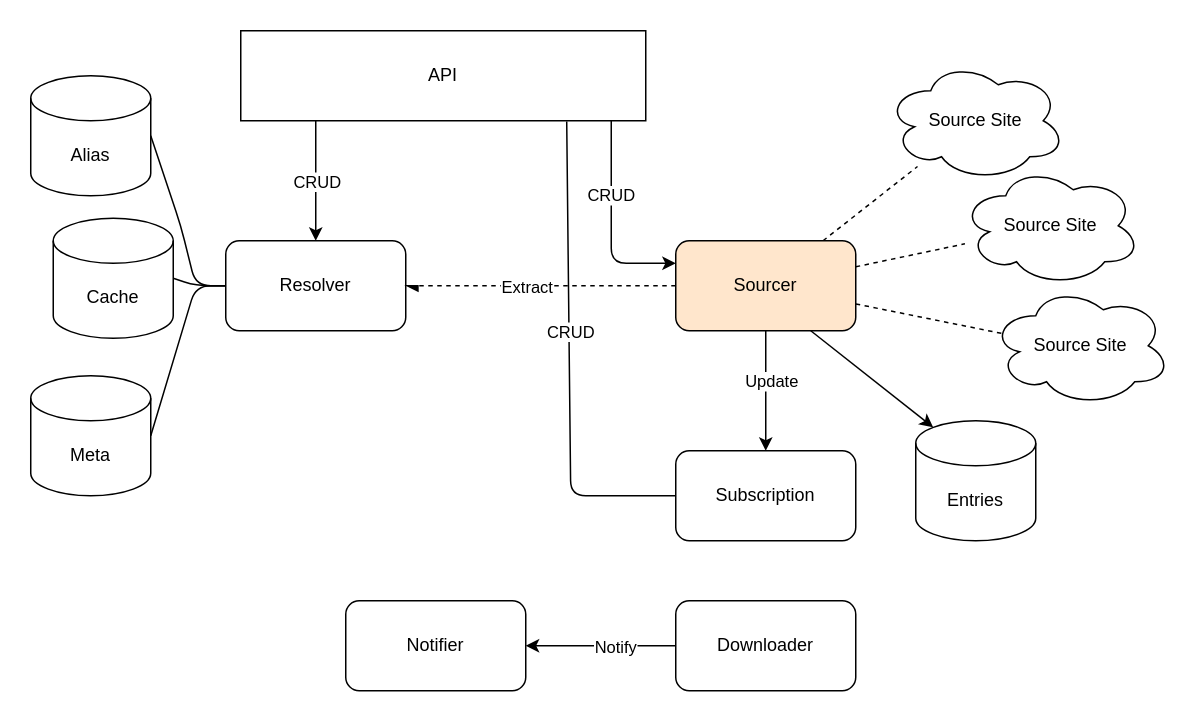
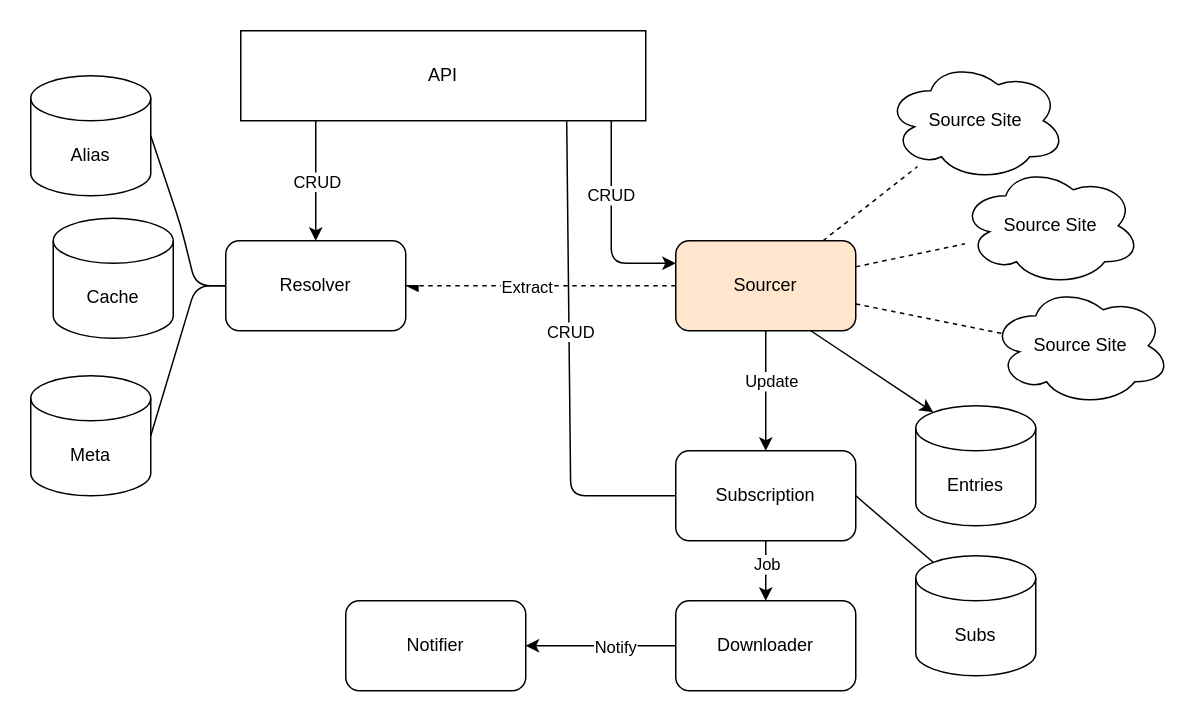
(185, 282) -> none
(976, 481) -> (976, 466)
none -> (894, 529)
none -> (766, 566)
none -> (976, 616)
